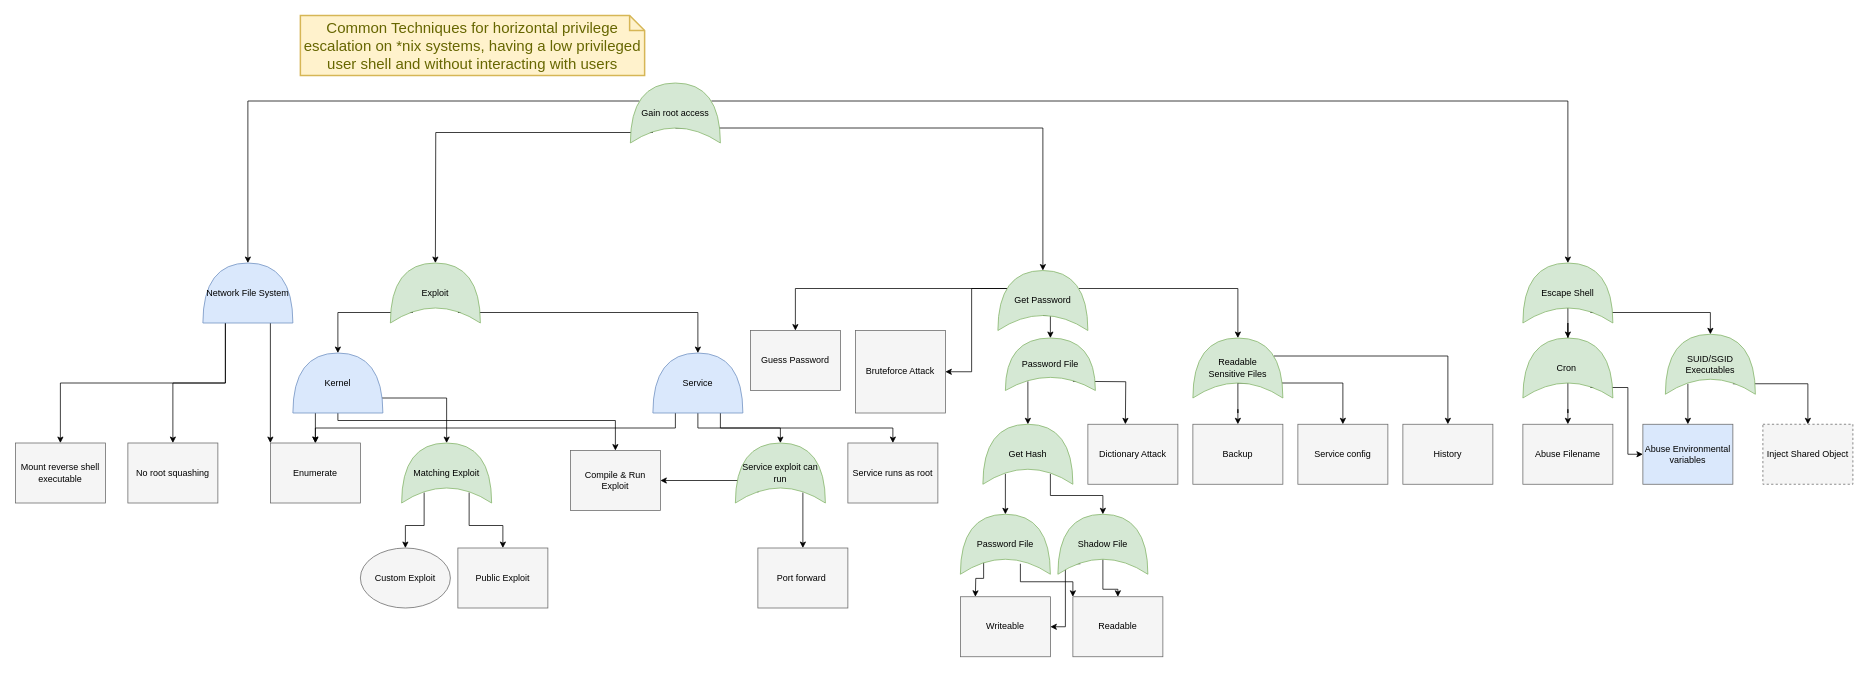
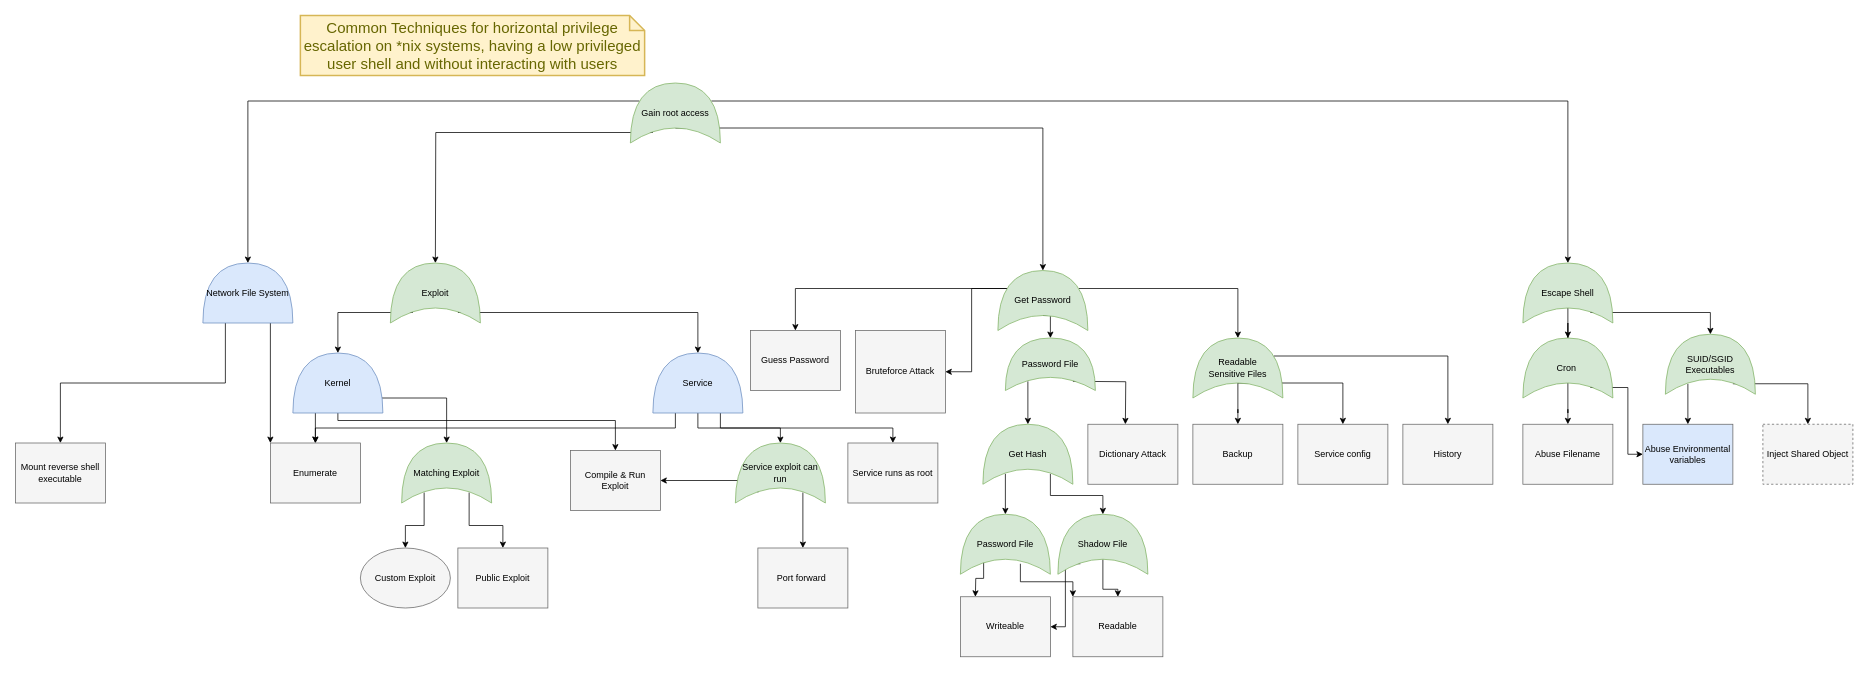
(173, 436) -> none
(173, 473) -> none
